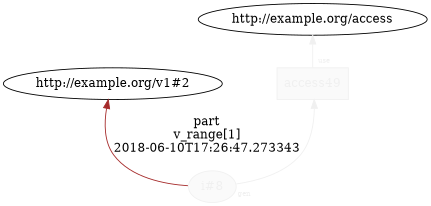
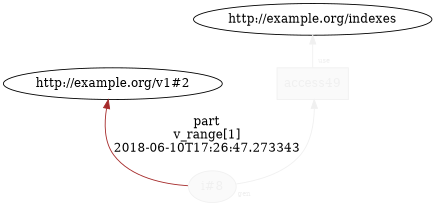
(313, 19) -> (313, 19)
